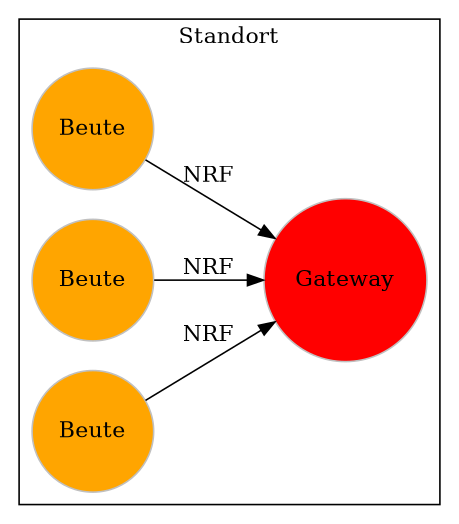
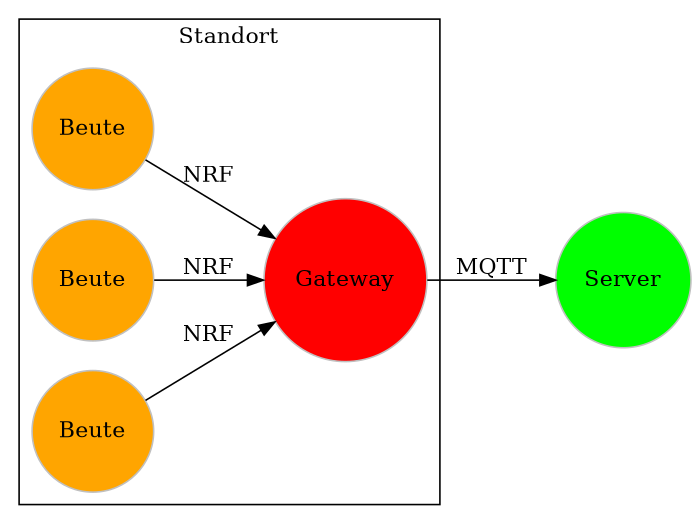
none -> (623, 280)
